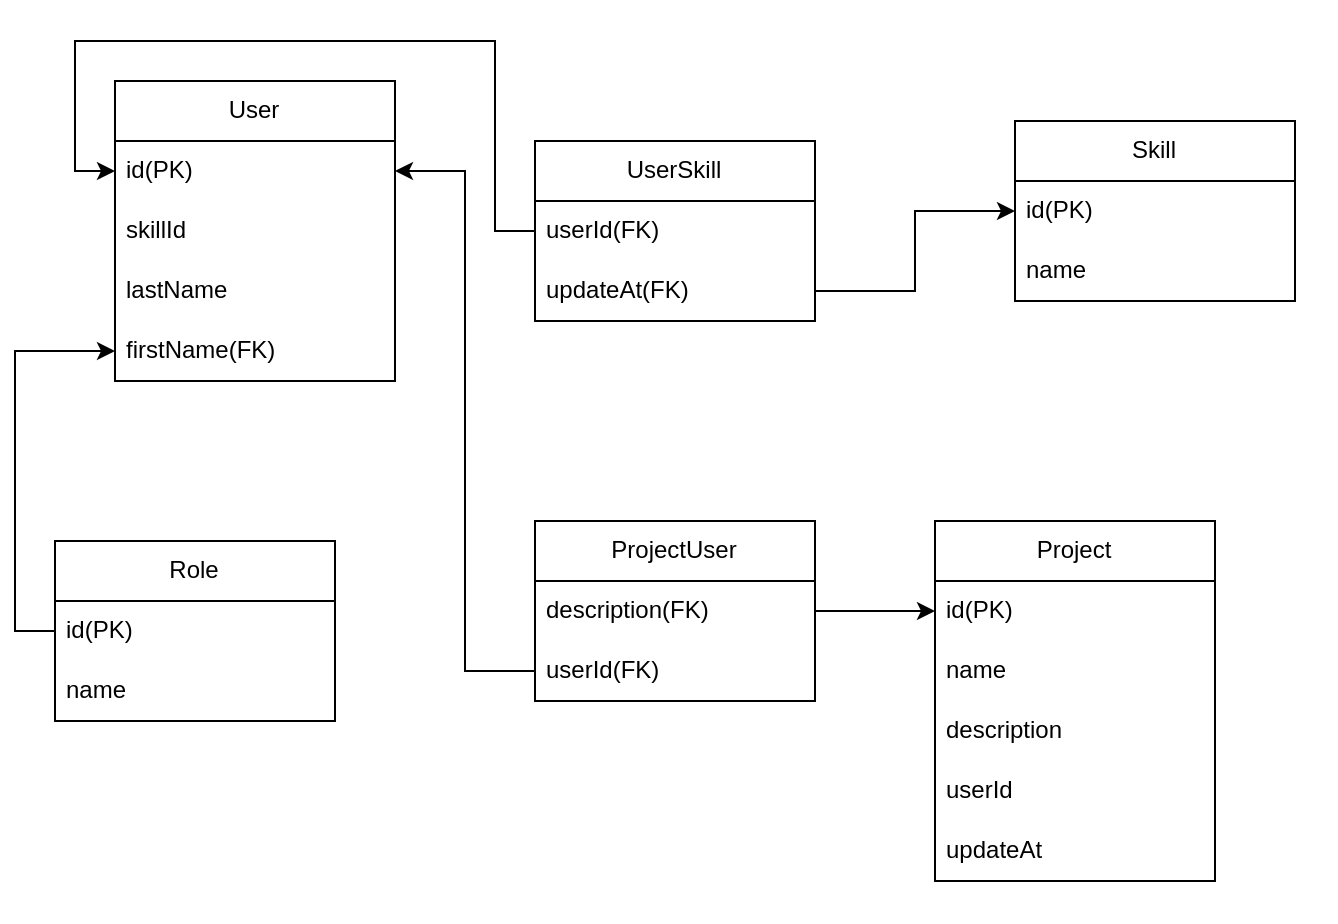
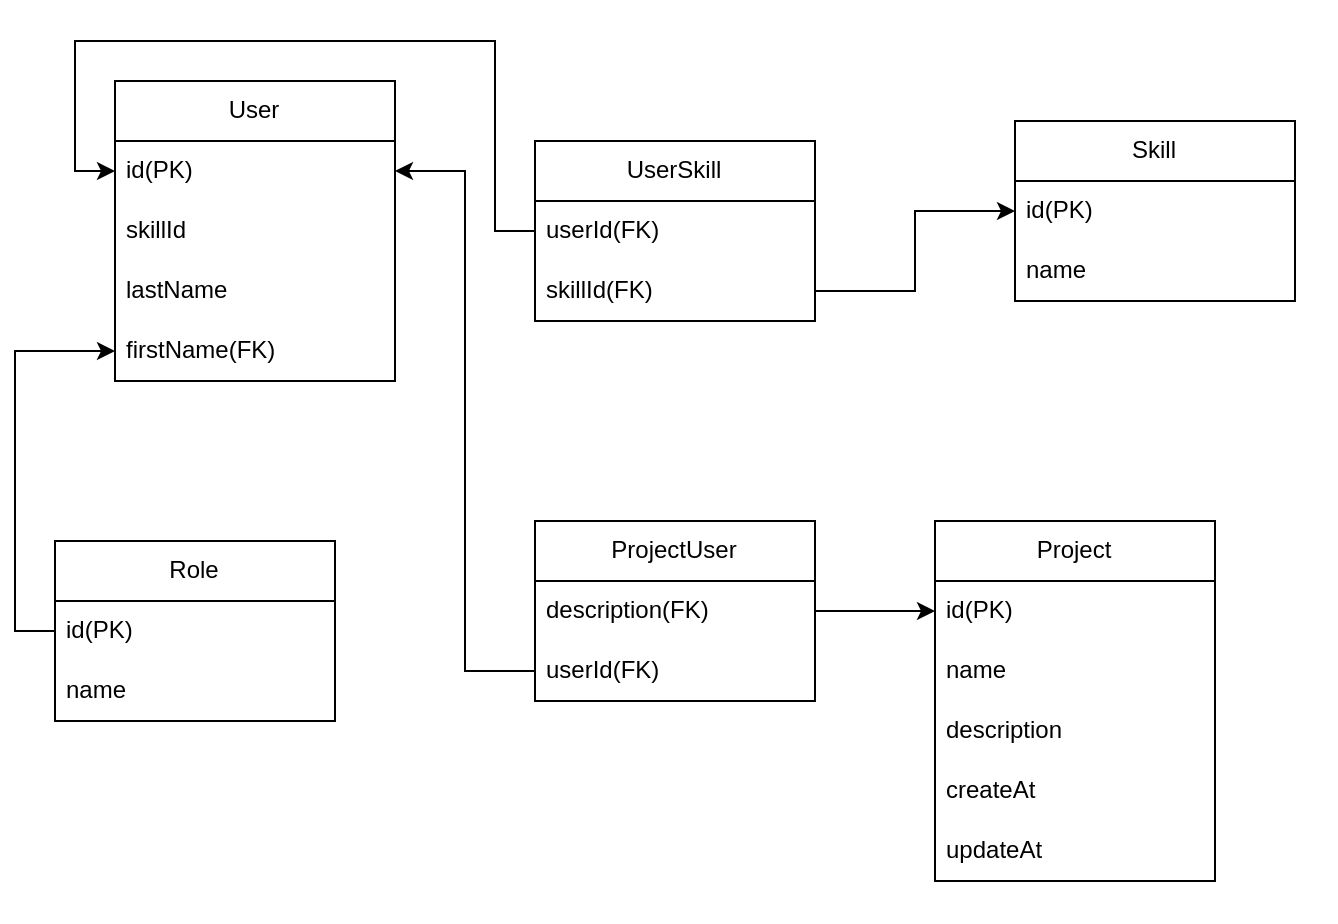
(628, 291) -> (612, 291)
(987, 791) -> (1001, 791)
